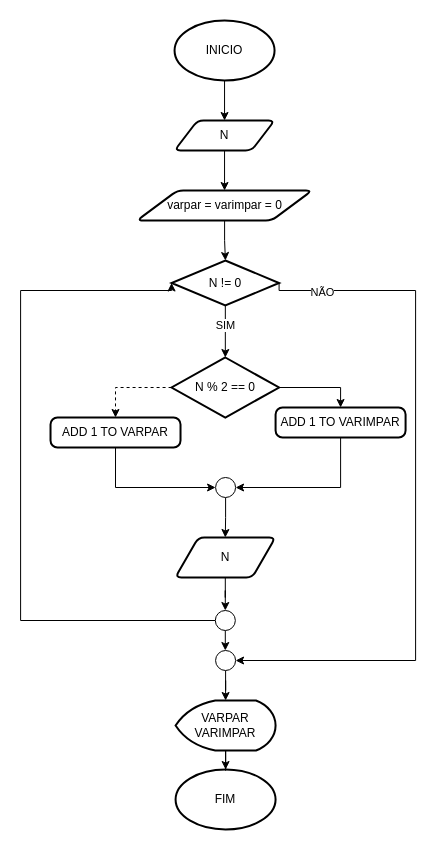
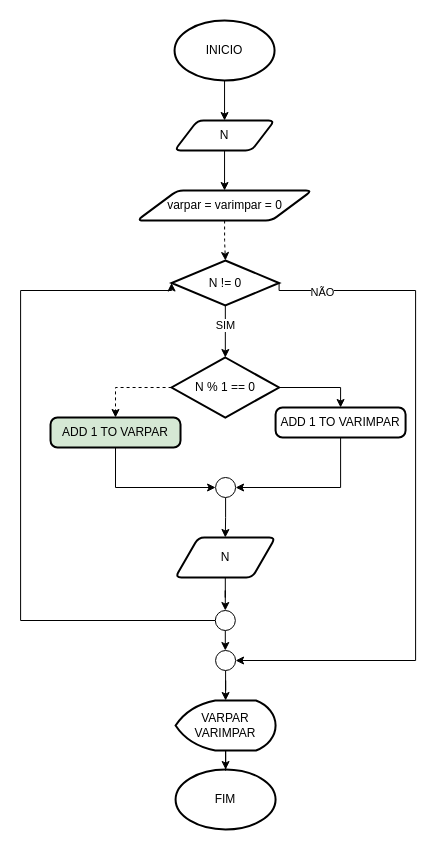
(225, 236) -> (225, 236)
(226, 388) -> (226, 388)
(116, 433) -> (116, 433)
